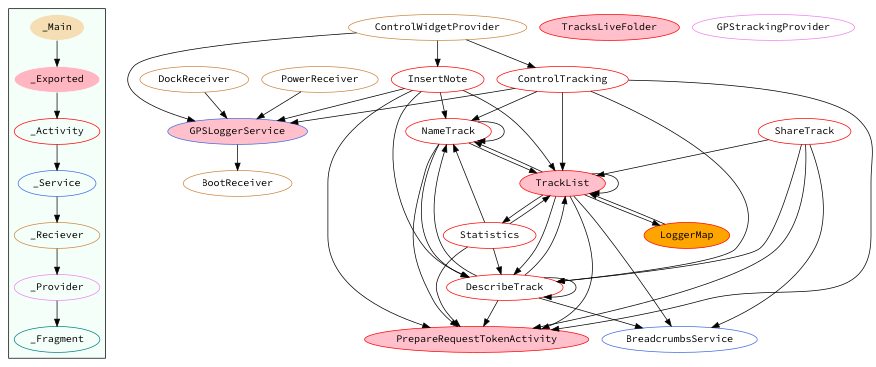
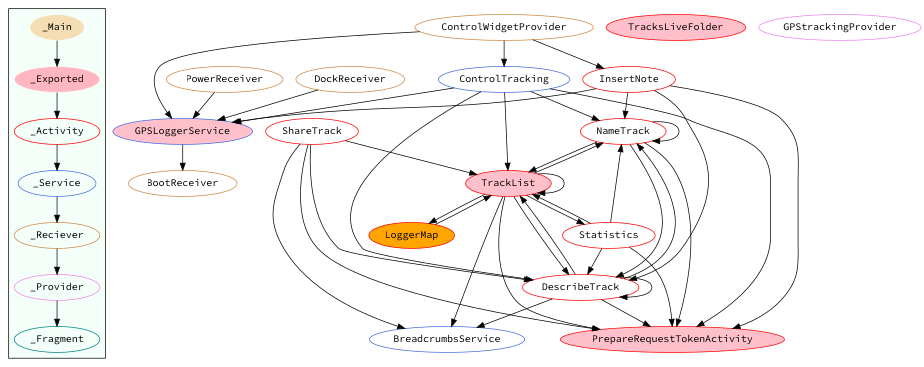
(563, 79) -> (504, 79)
(513, 121) -> none
